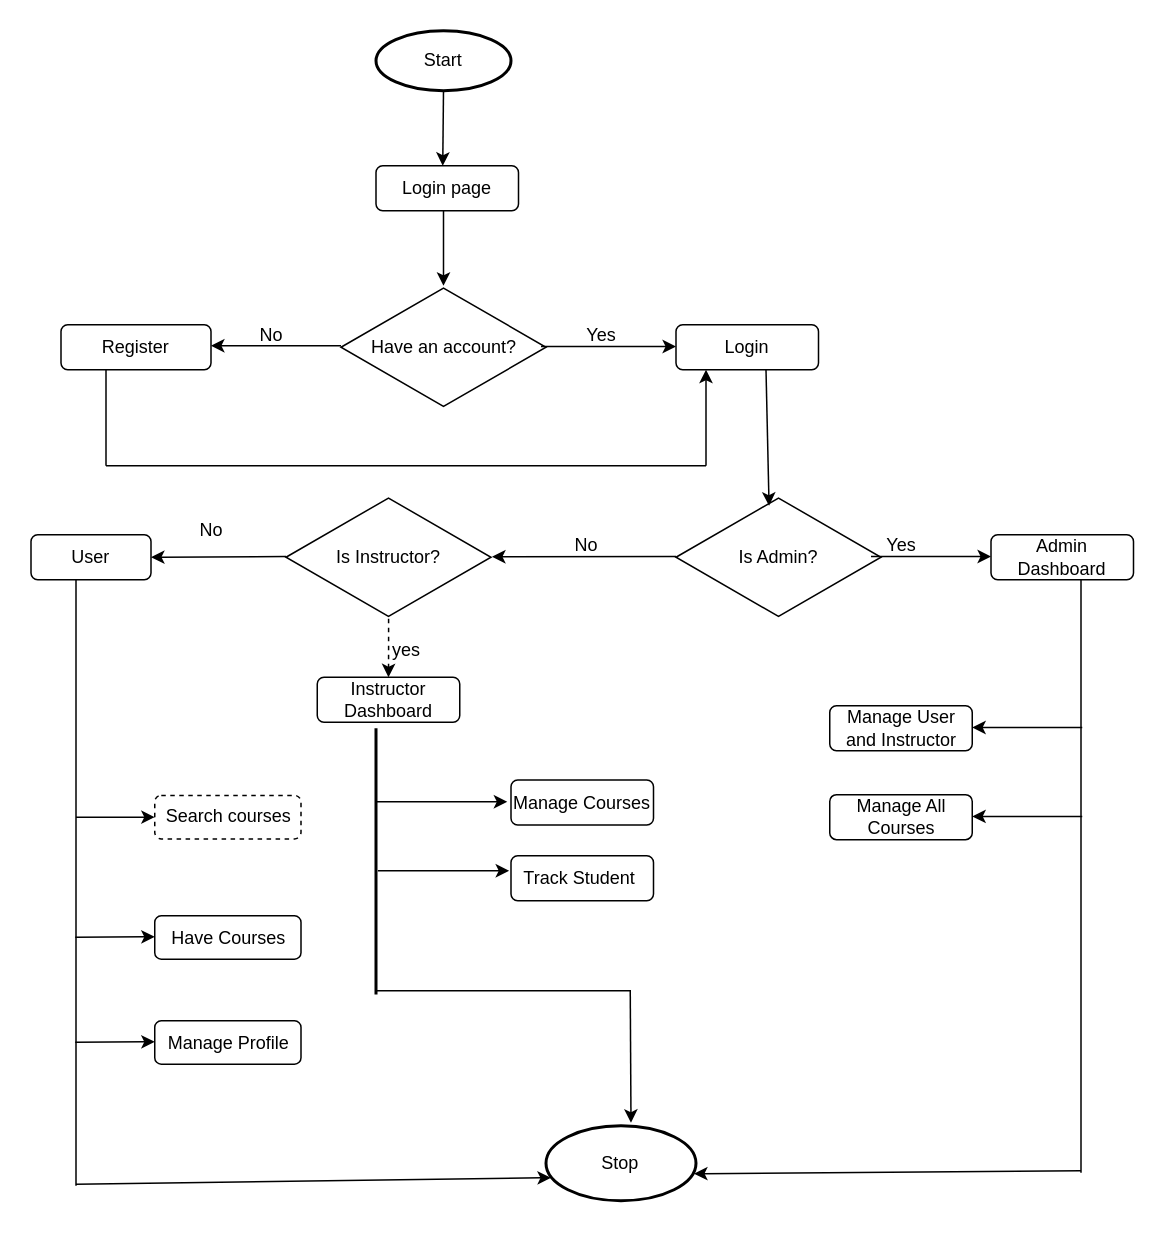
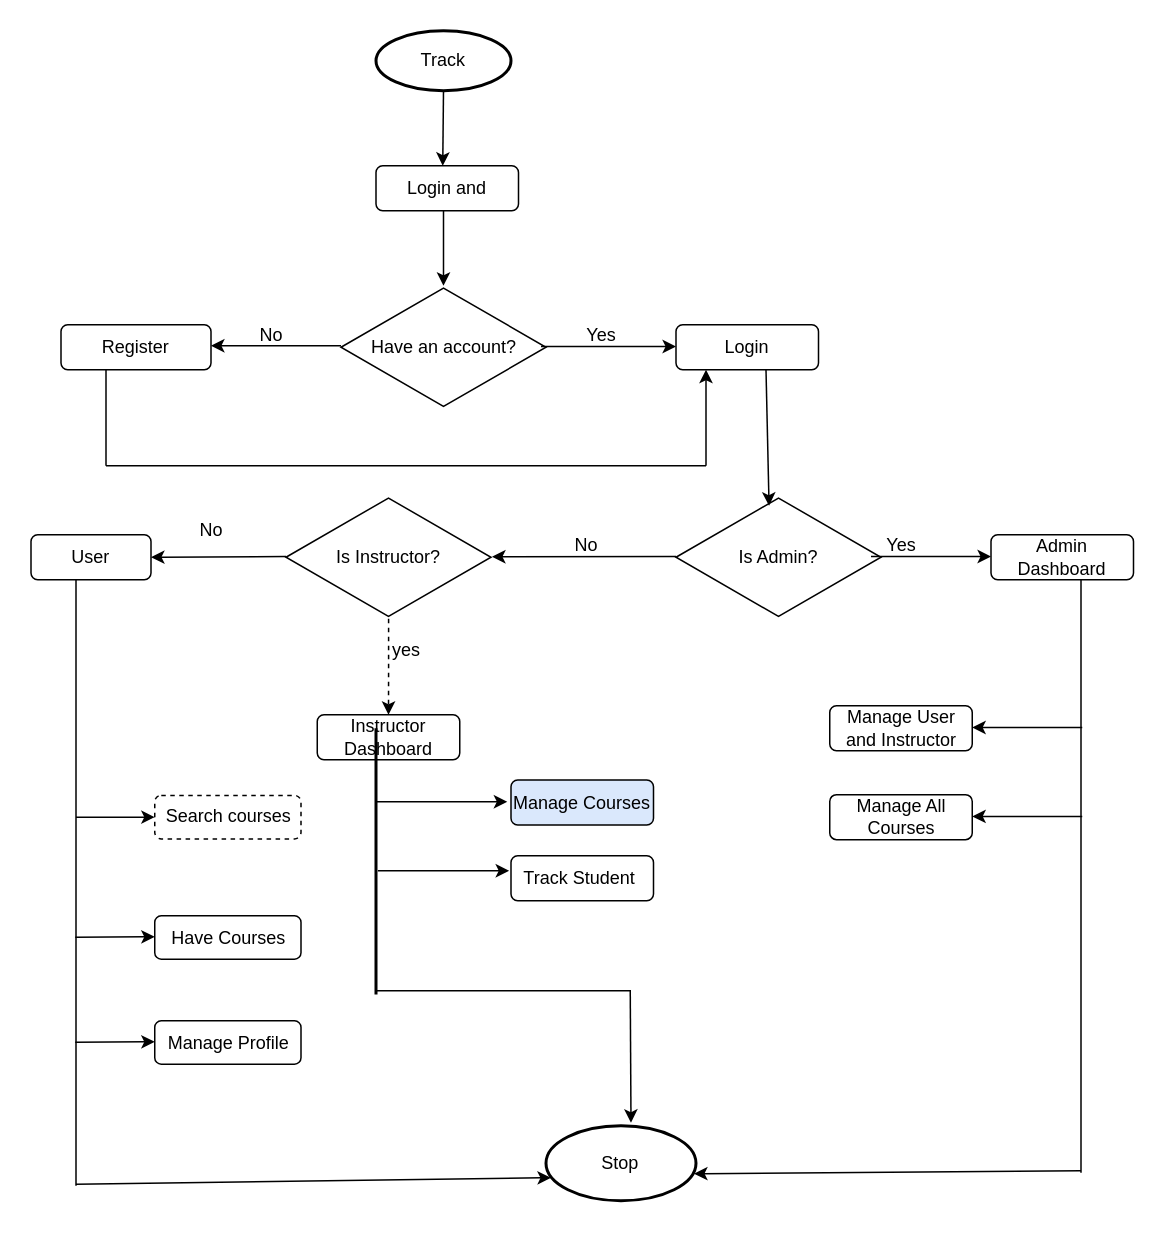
(443, 61) -> (443, 61)
(447, 188) -> (447, 188)
(388, 700) -> (388, 737)
(582, 803) -> (582, 803)
